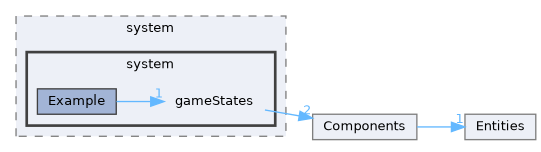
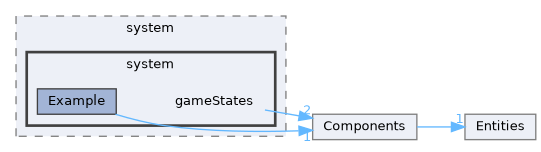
(134, 102) -> (206, 130)
